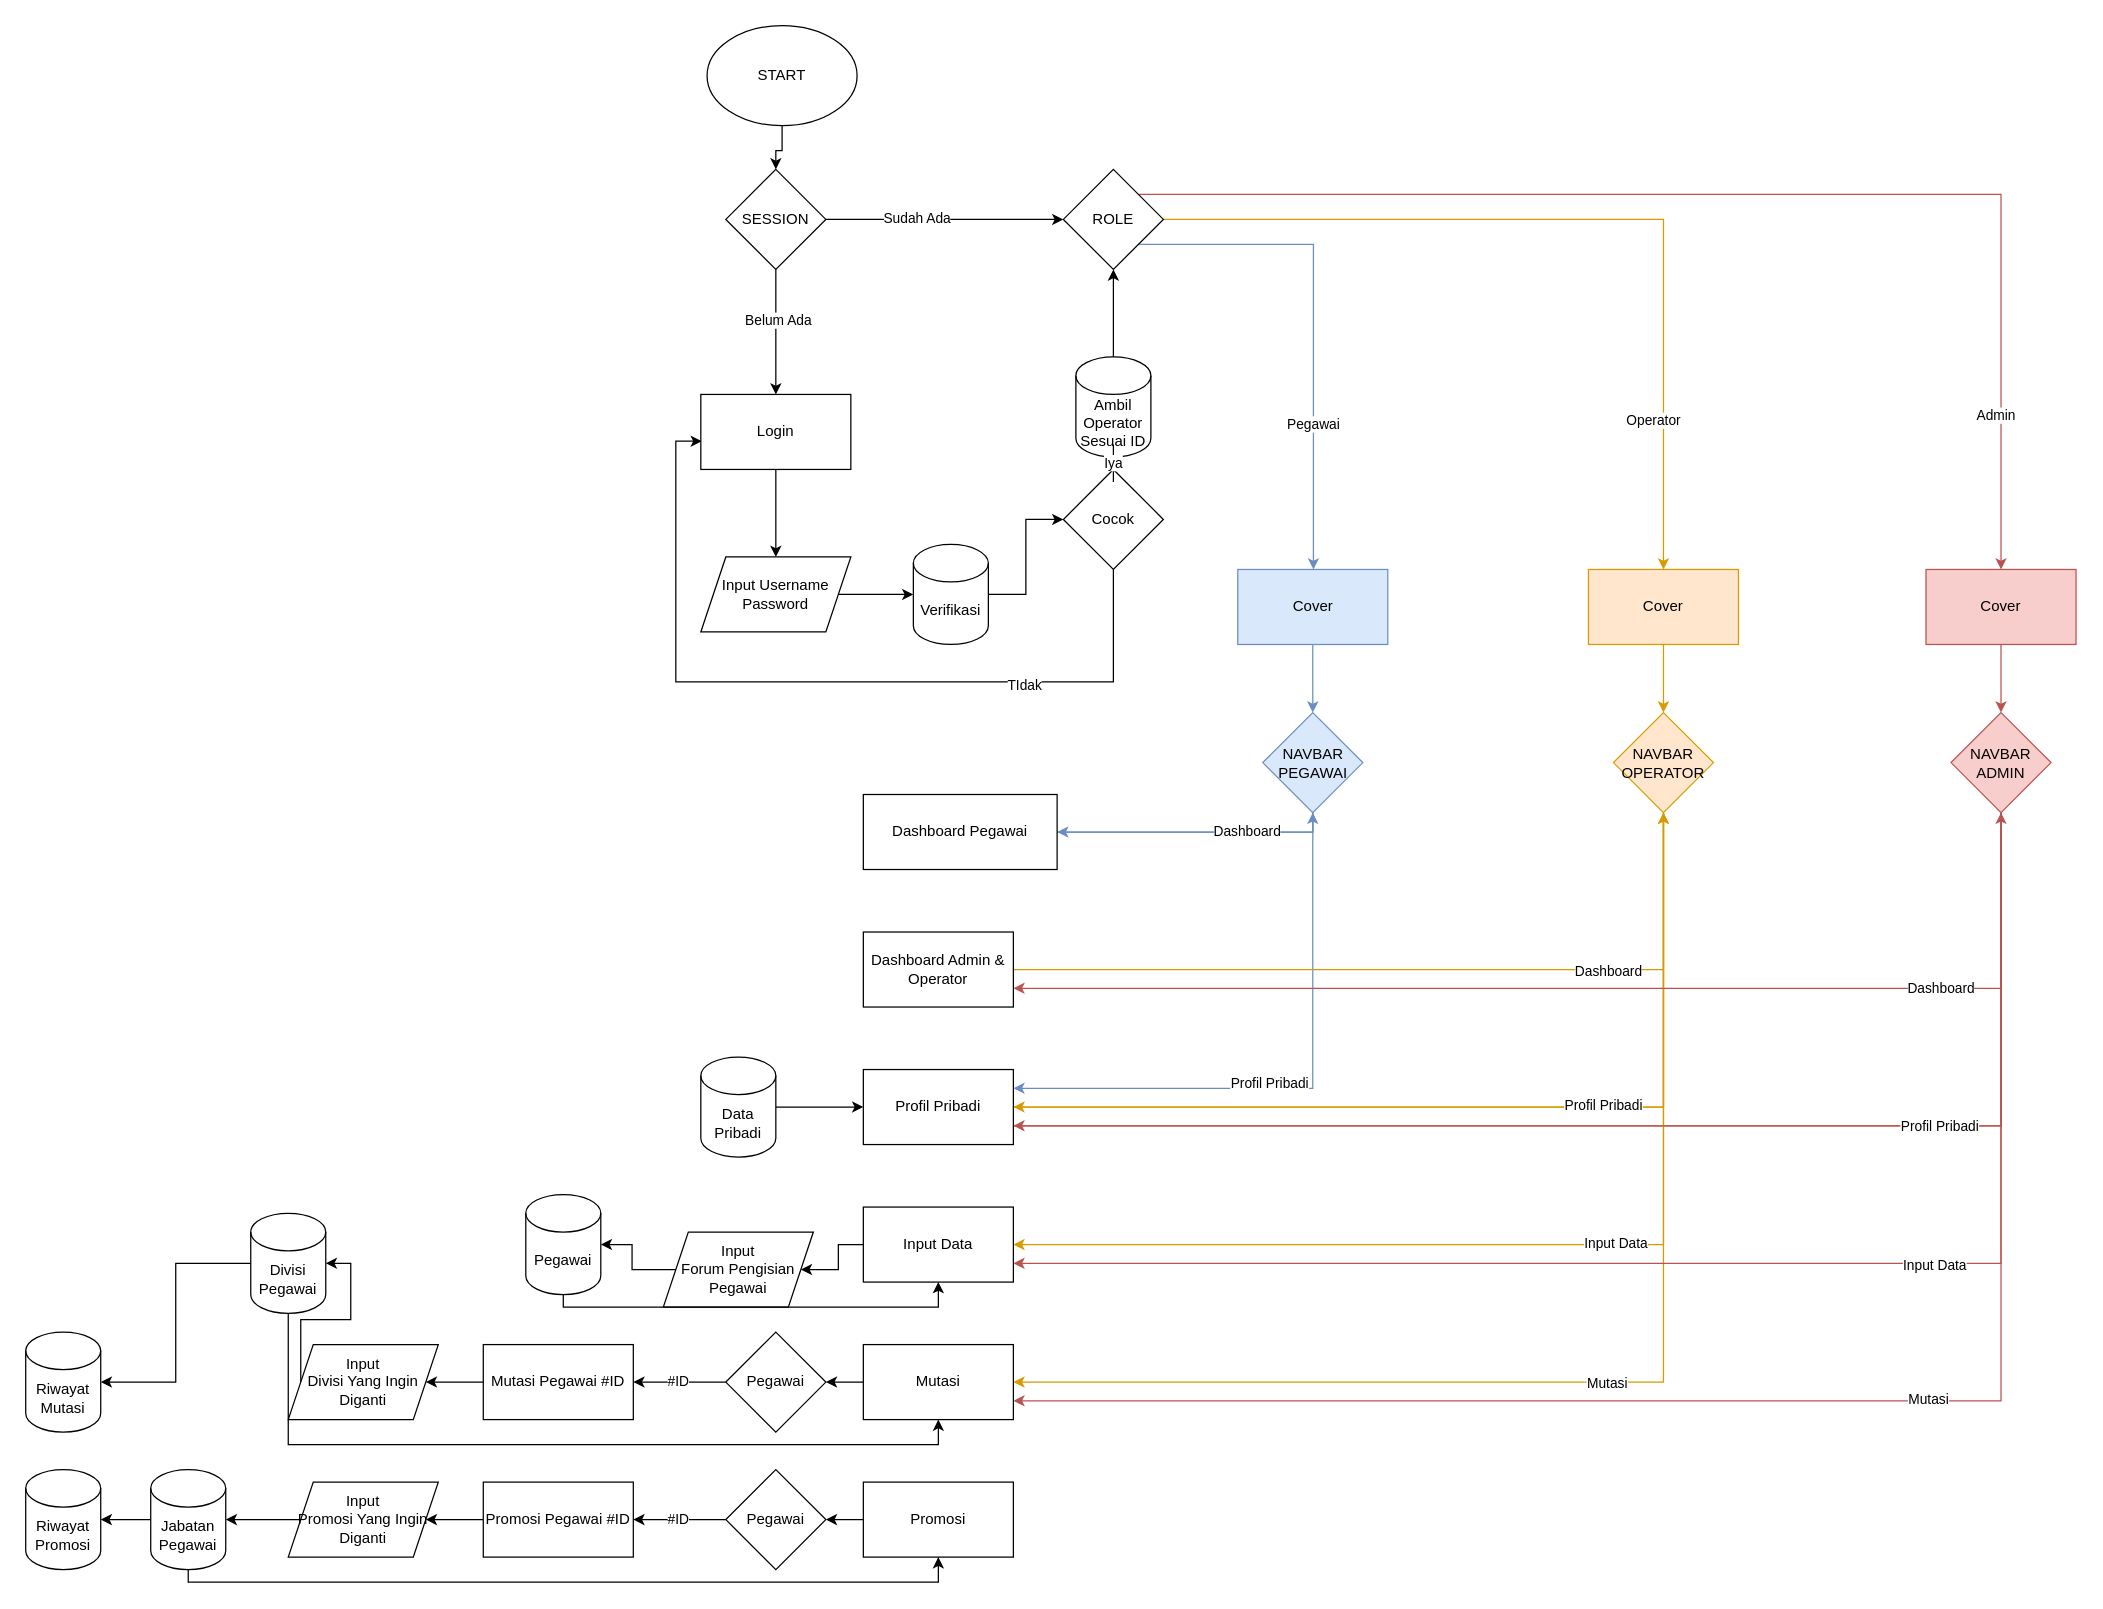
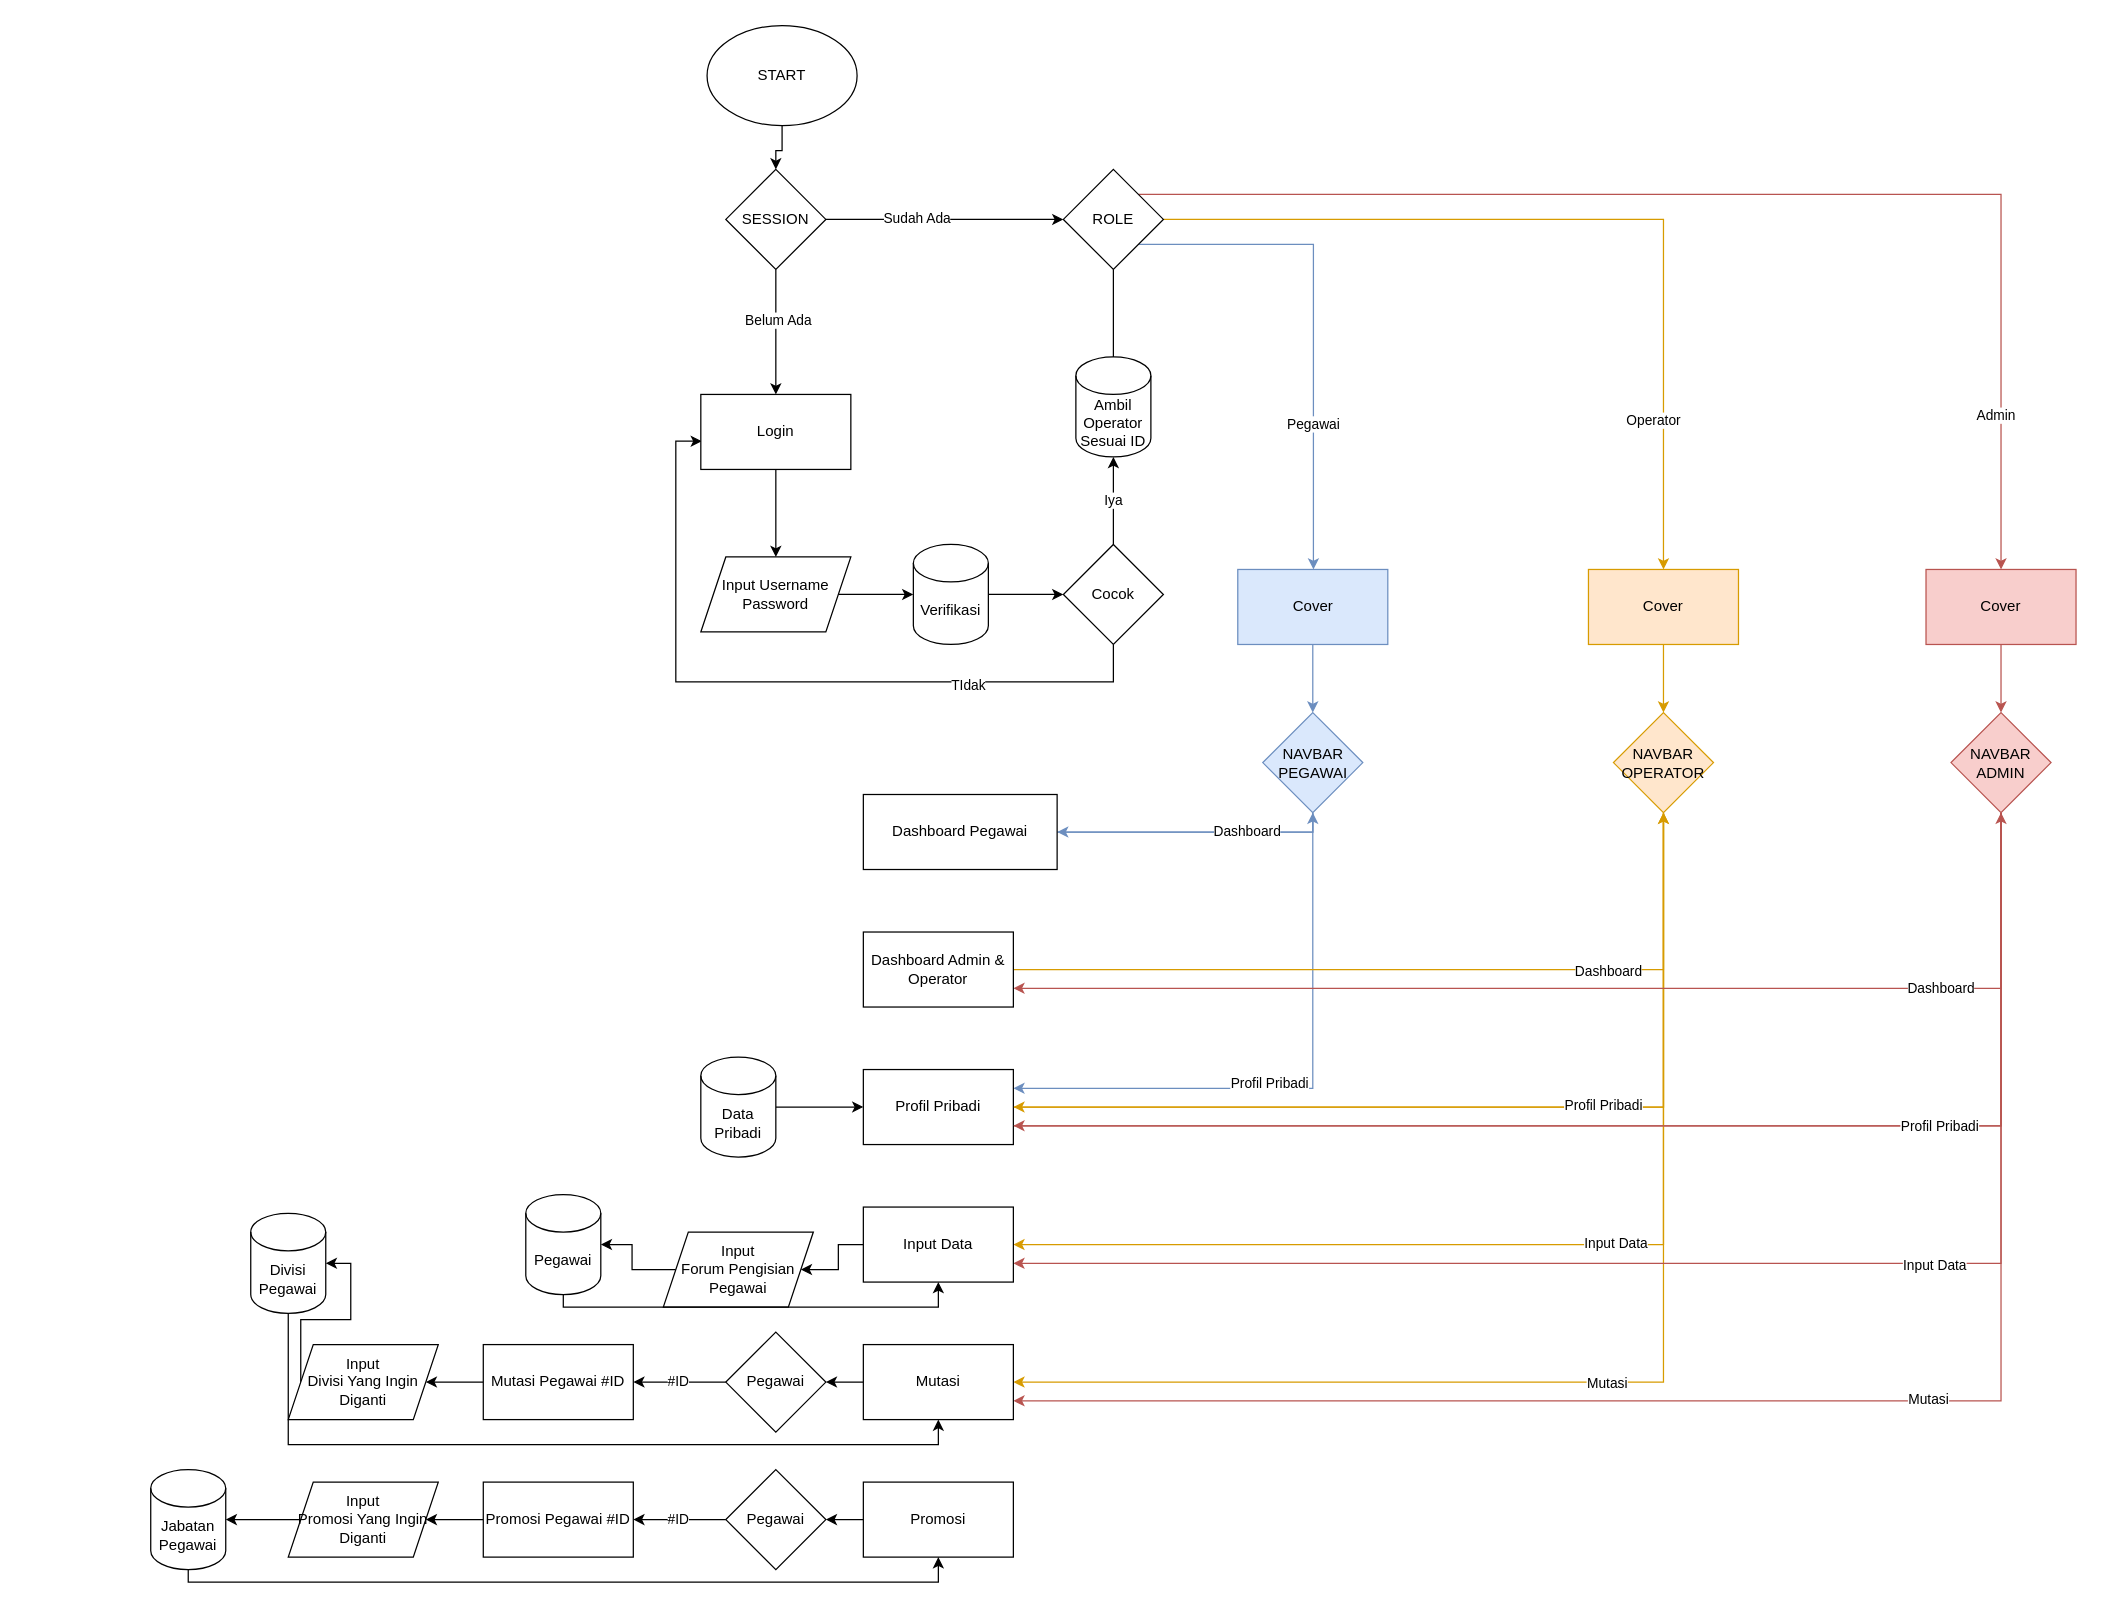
(1113, 279) -> (1113, 275)
(1113, 519) -> (1113, 594)
(176, 1318) -> none
(63, 1382) -> none
(63, 1519) -> none
(130, 1519) -> none
